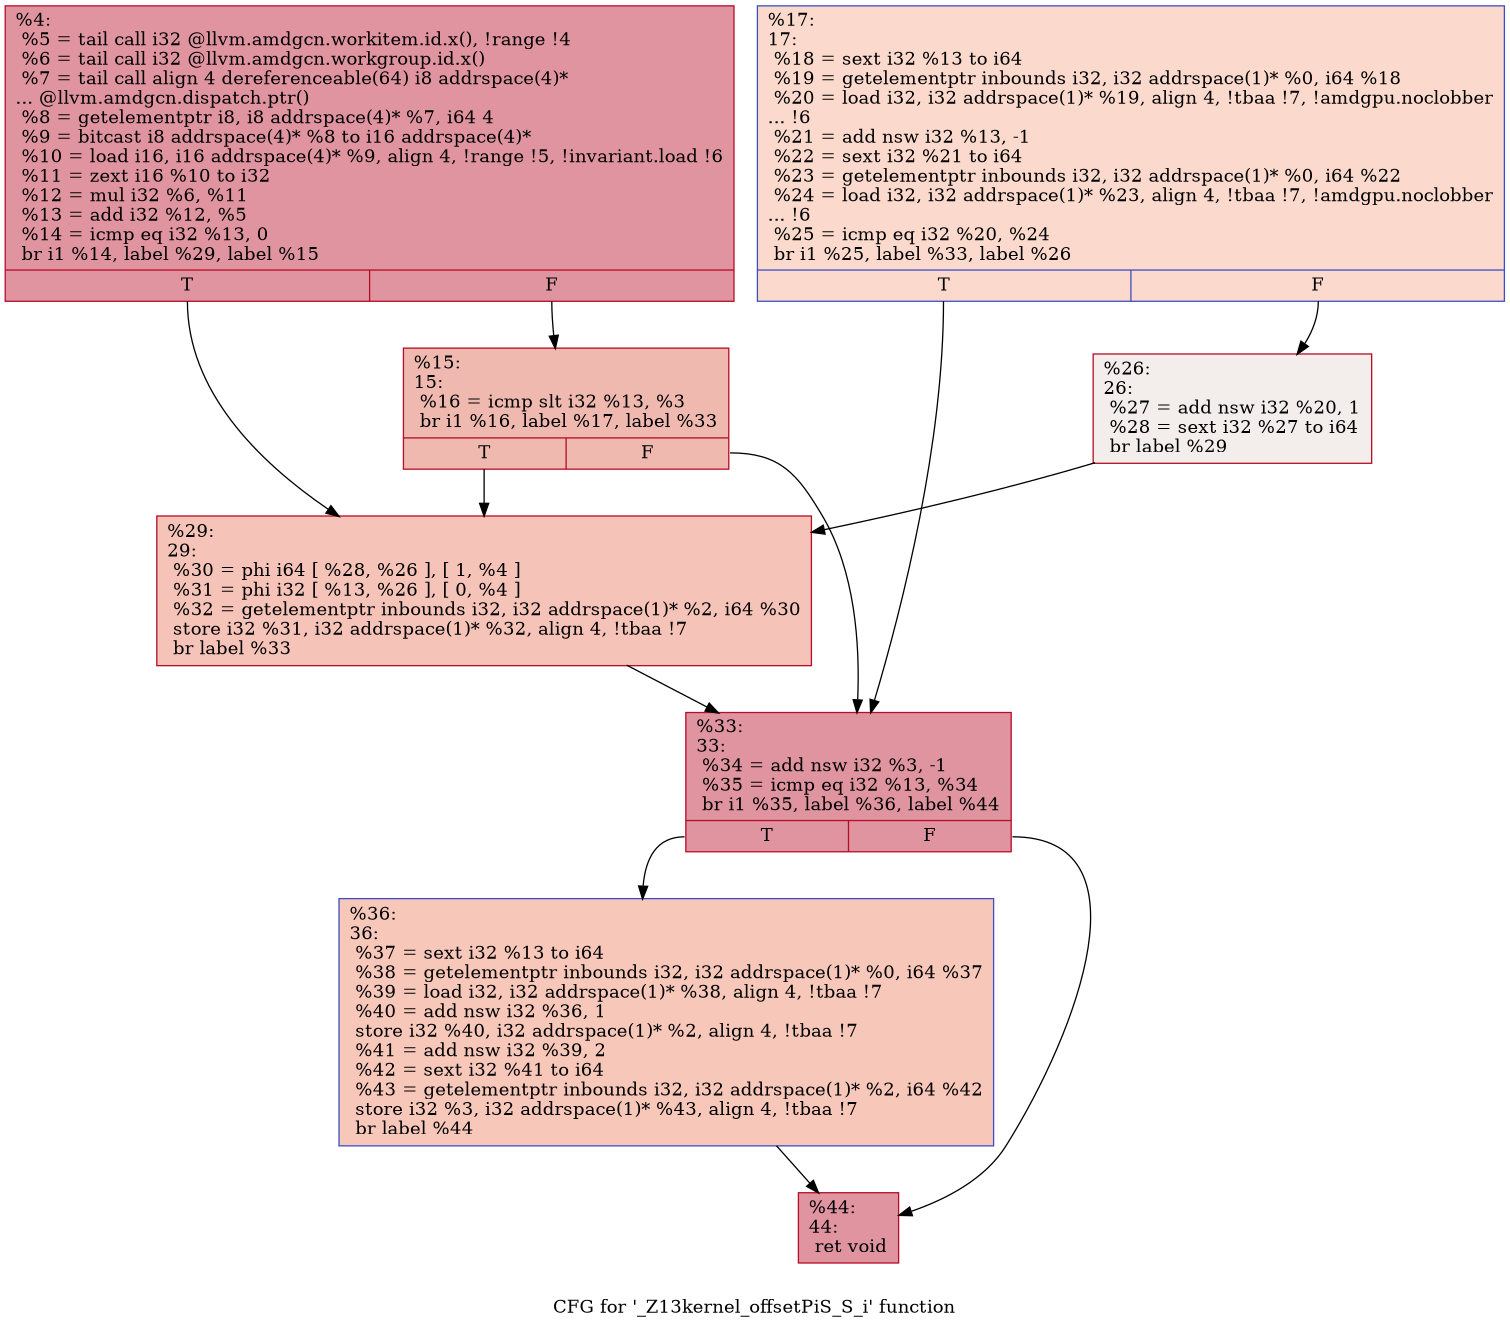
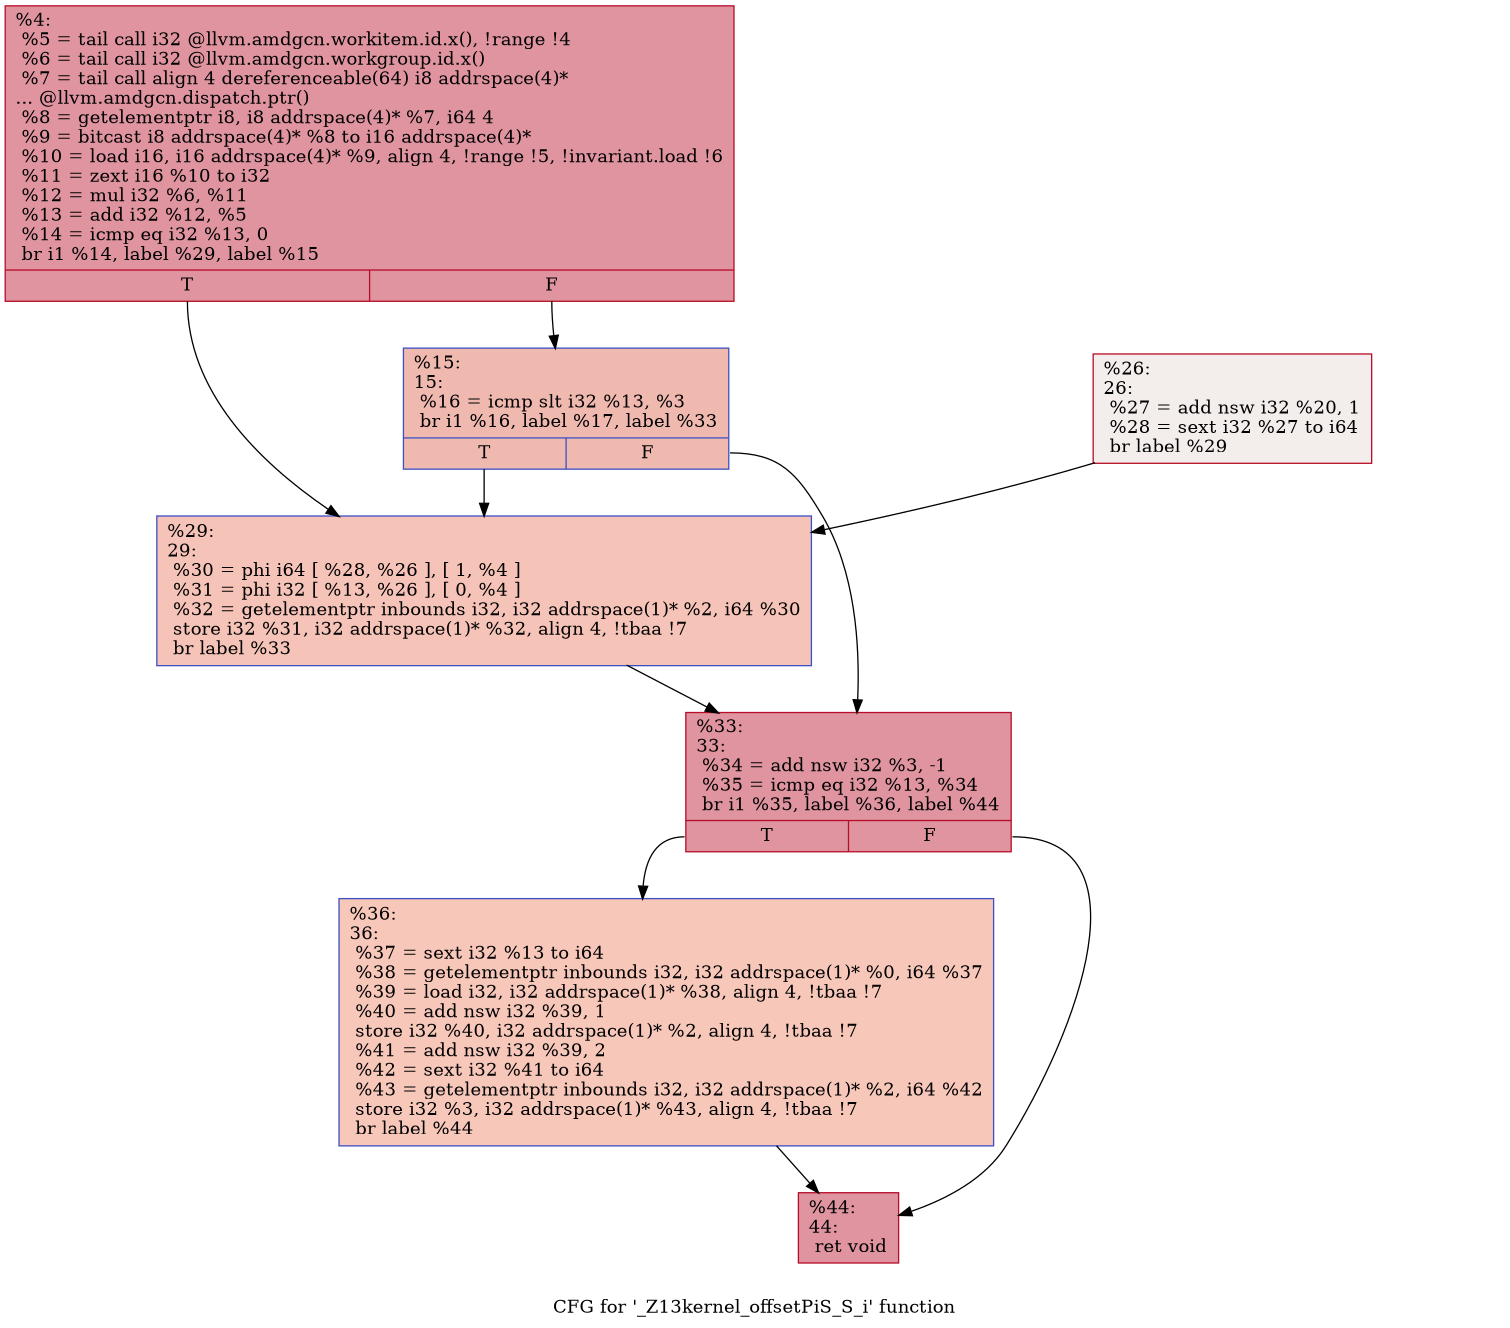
(1131, 154) -> none
(566, 409) -> (566, 409)
(484, 591) -> (484, 591)
(478, 1012) -> (478, 1012)
